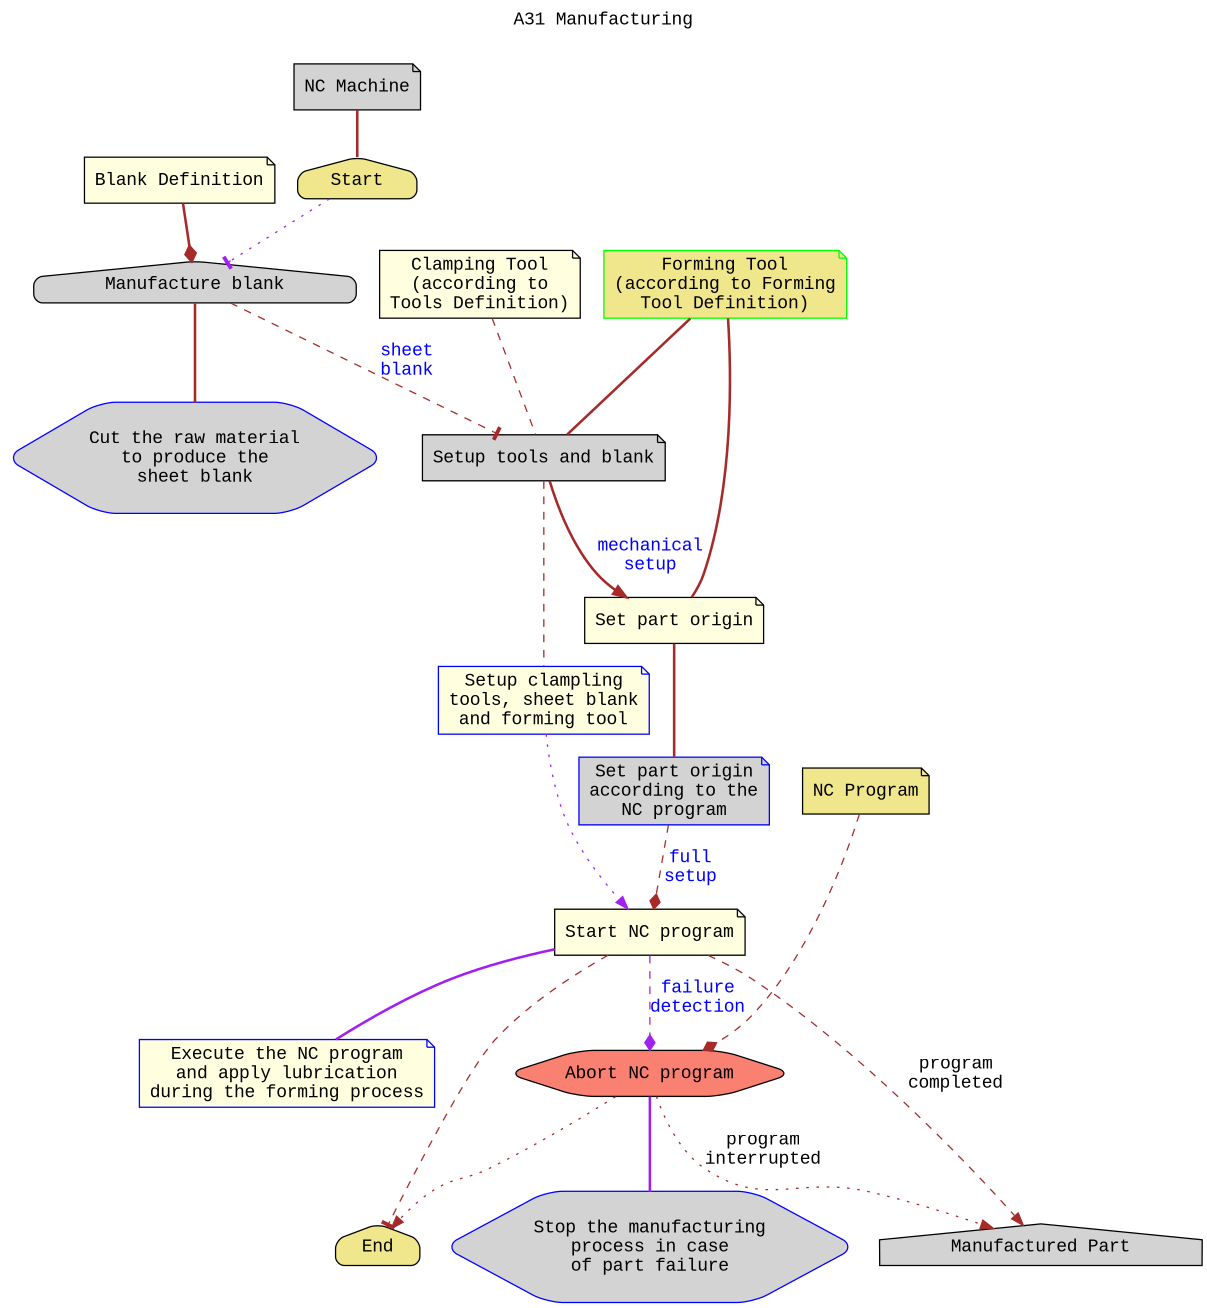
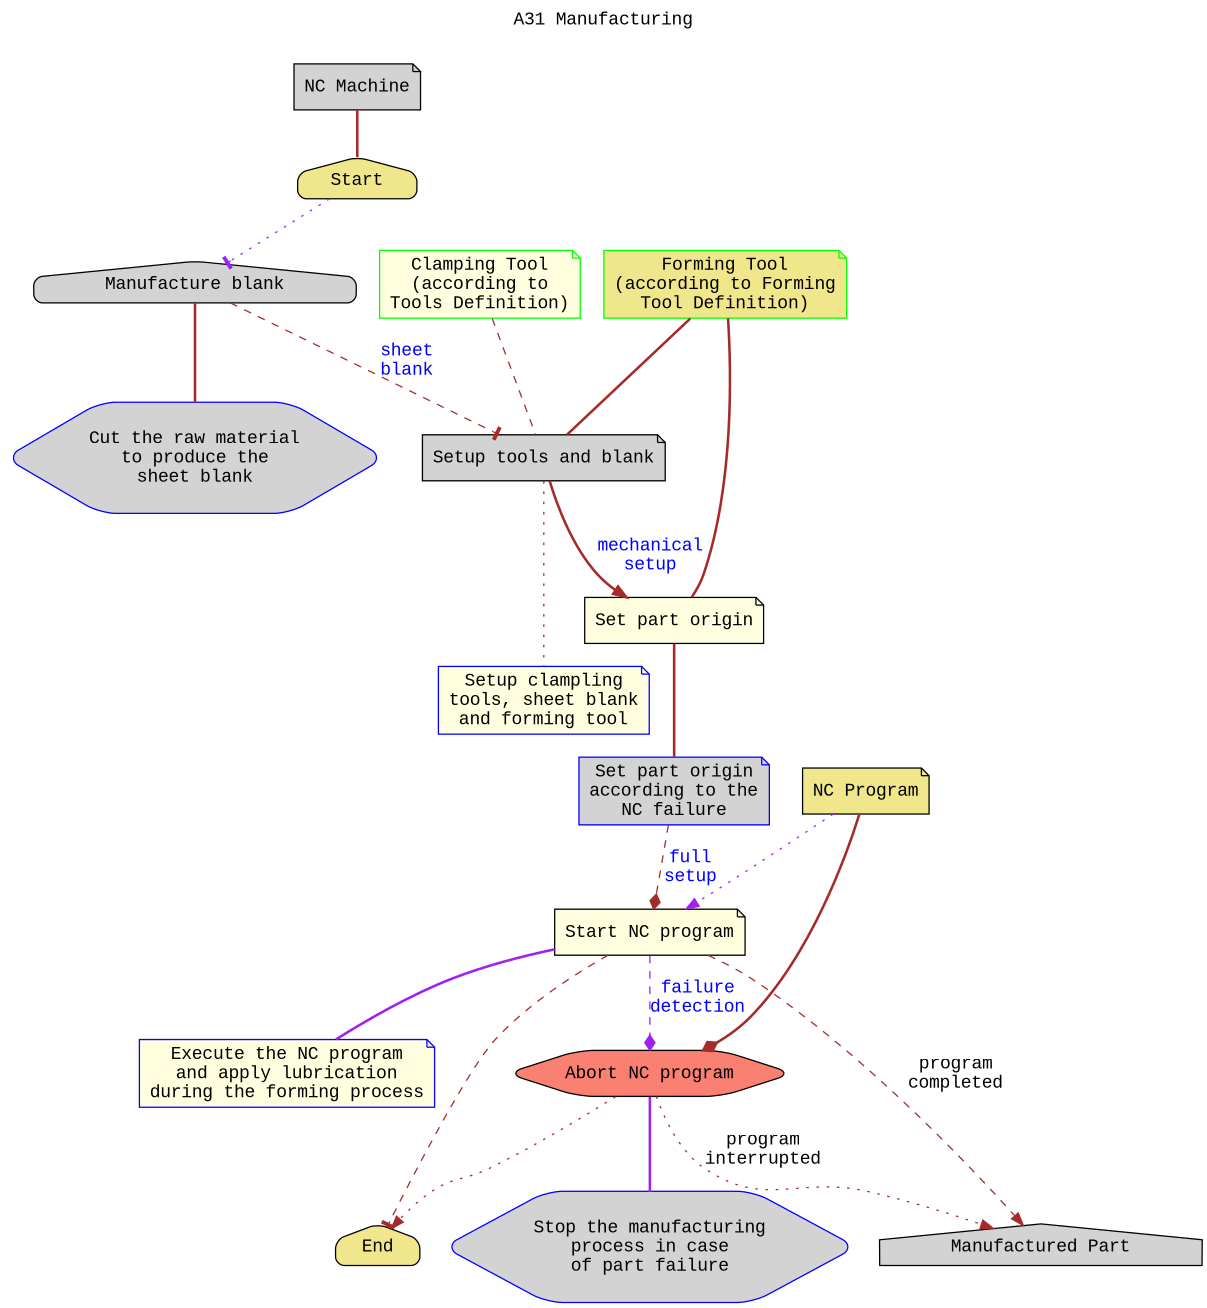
(180, 180) -> none
(480, 284) -> (480, 284)
(544, 574) -> (544, 574)
(674, 791) -> (674, 791)
(568, 823) -> (765, 859)
(806, 940) -> (806, 940)
